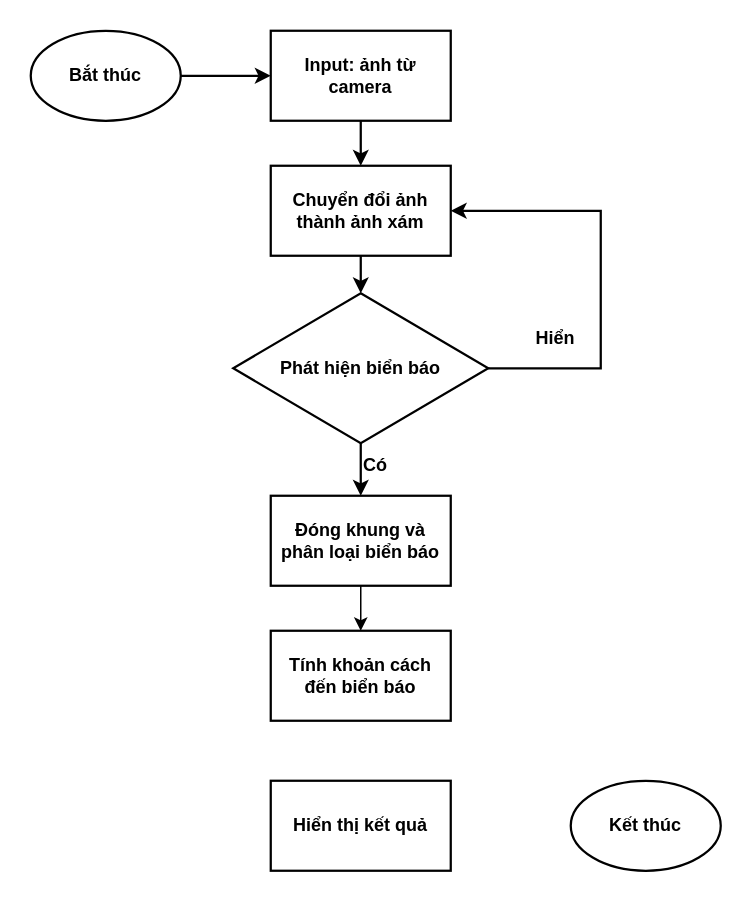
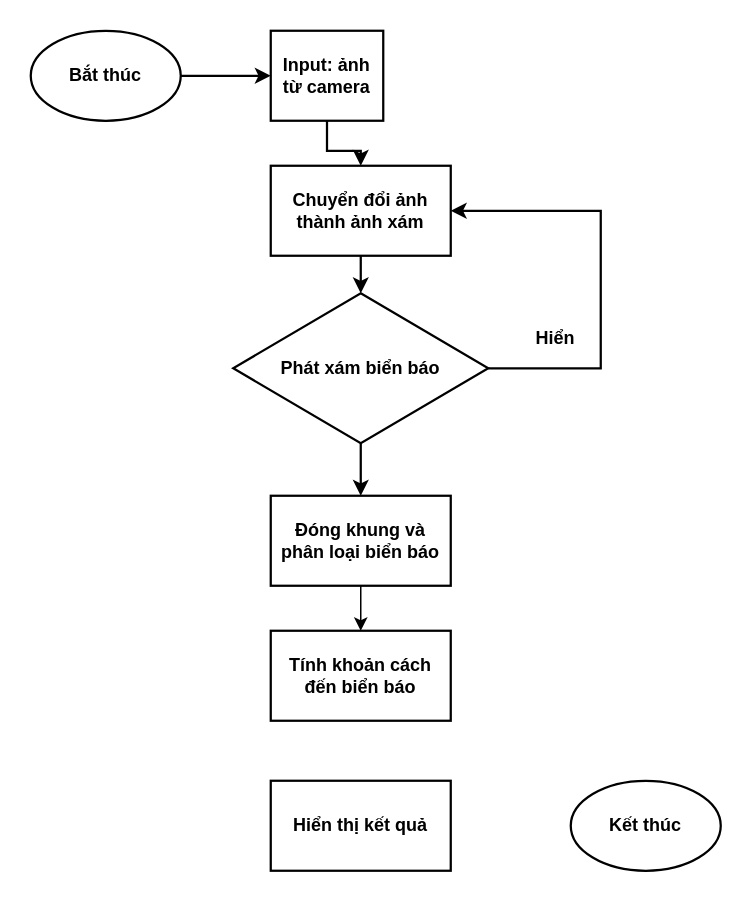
(361, 76) -> (327, 76)
(361, 368) -> (361, 368)
(376, 466) -> none
